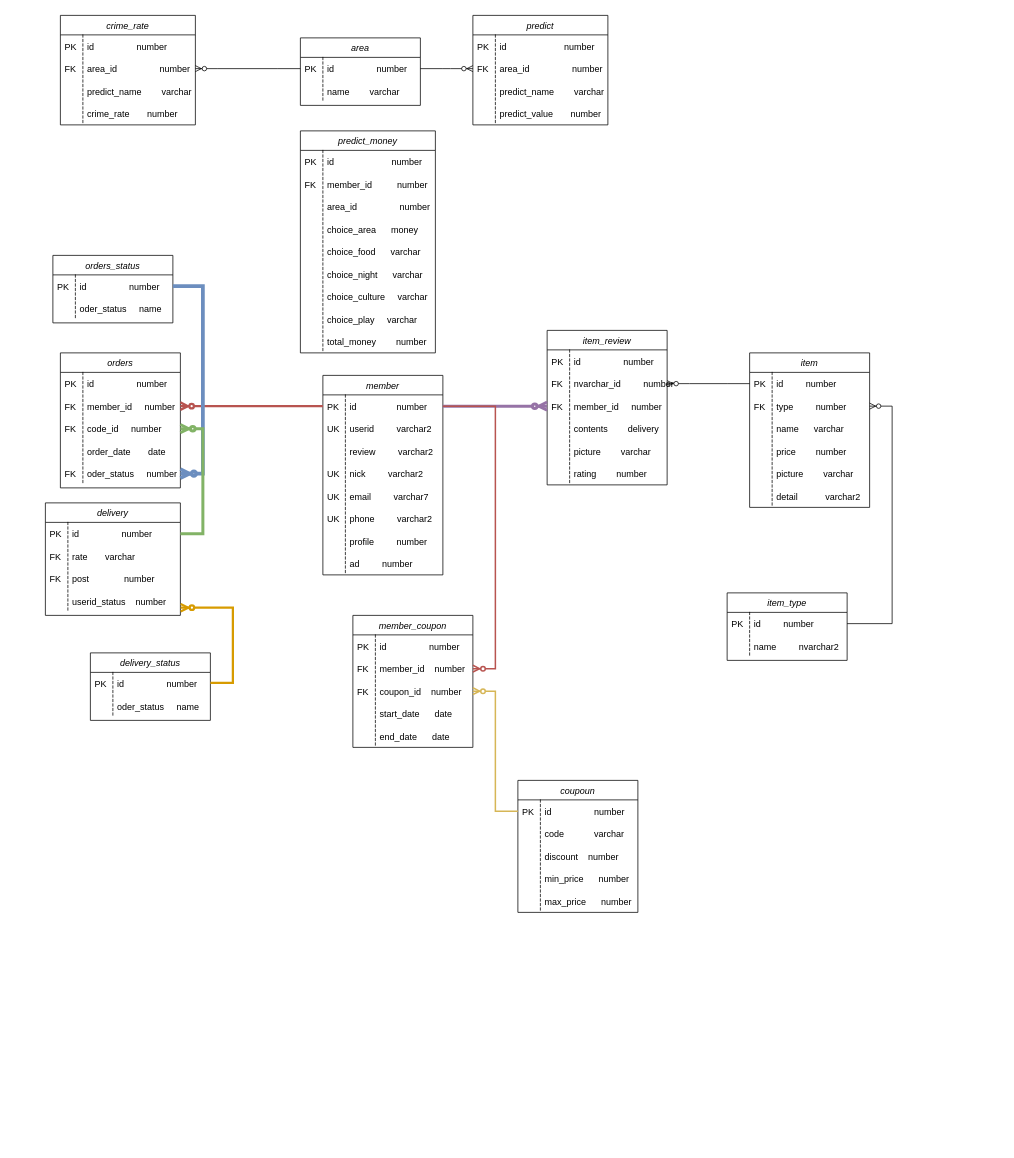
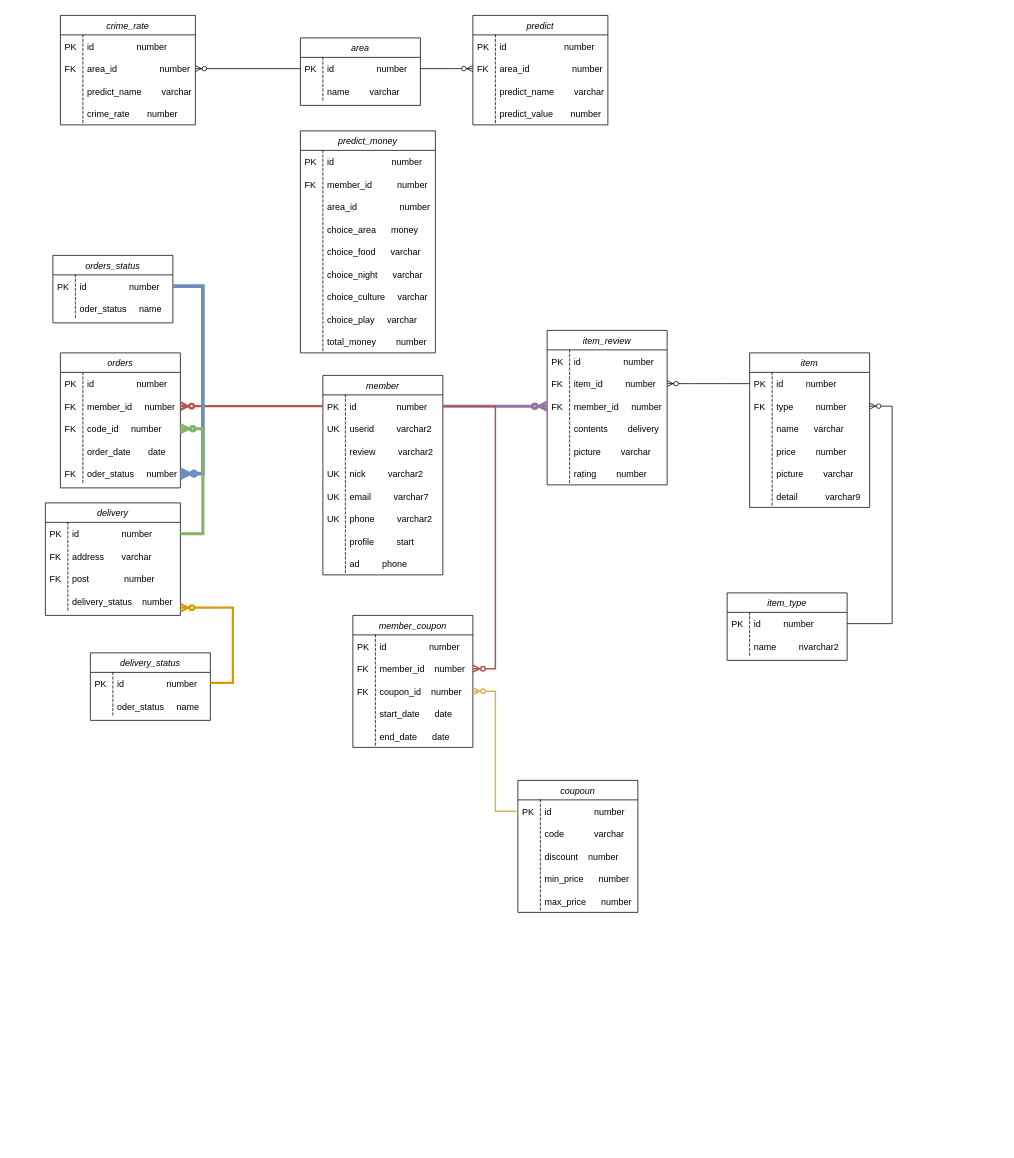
(633, 384) -> (622, 384)
(837, 497) -> (837, 497)
(403, 542) -> (400, 542)
(114, 557) -> (121, 557)
(392, 564) -> (390, 564)
(126, 602) -> (130, 602)
